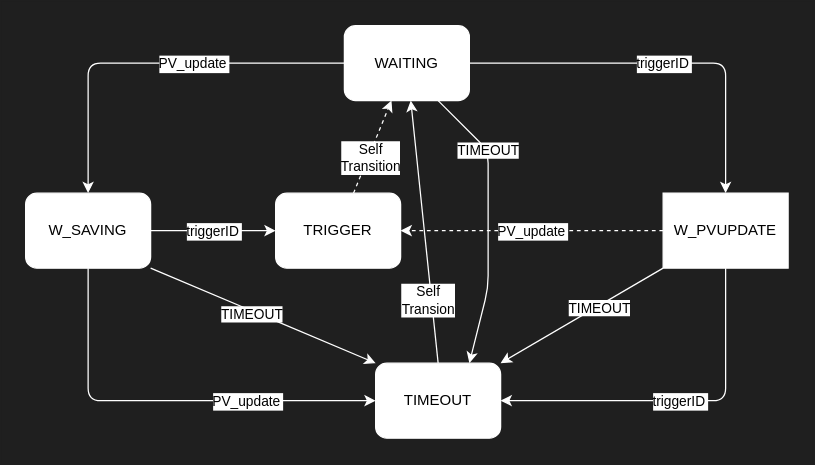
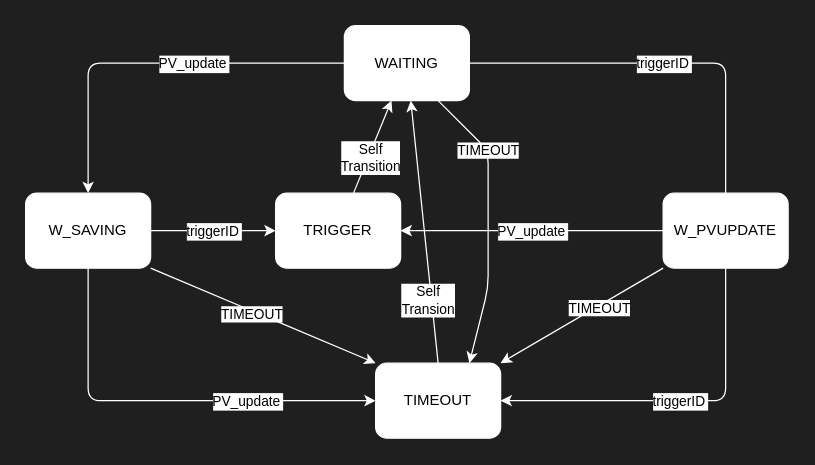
(381, 126) -> (381, 126)
(726, 183) -> (726, 186)
(613, 231) -> (613, 231)
(726, 231) -> (726, 231)
